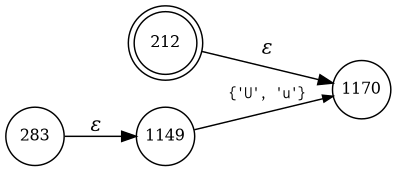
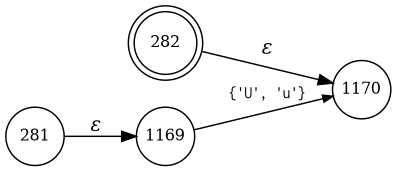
(166, 43) -> (166, 43)
(35, 136) -> (35, 136)
(166, 136) -> (166, 136)
